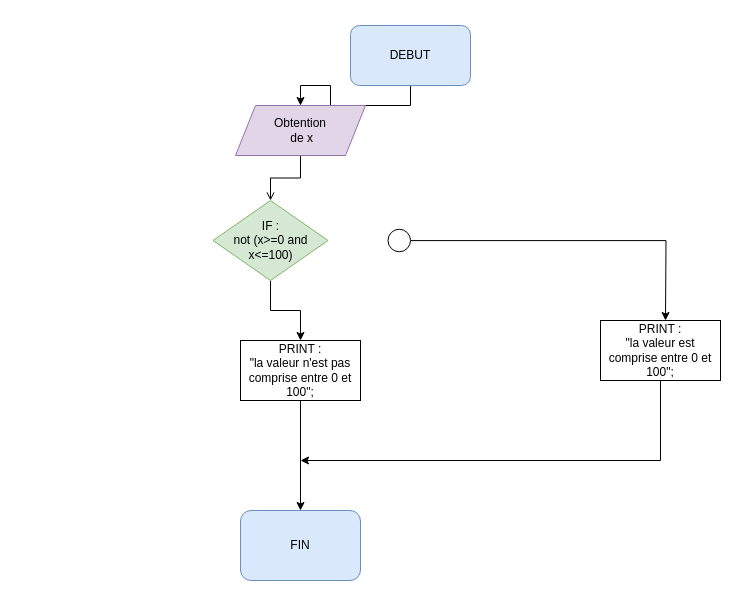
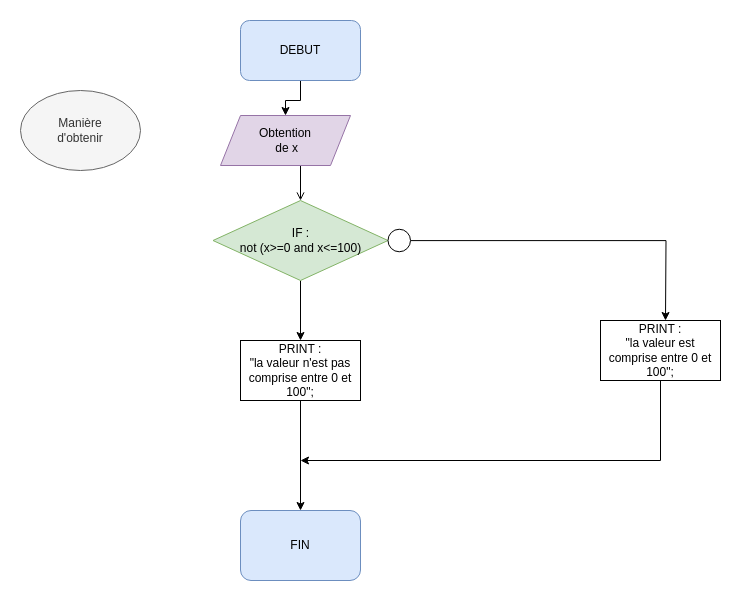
(411, 56) -> (301, 51)
none -> (81, 131)
(301, 131) -> (286, 141)
(271, 241) -> (301, 241)
